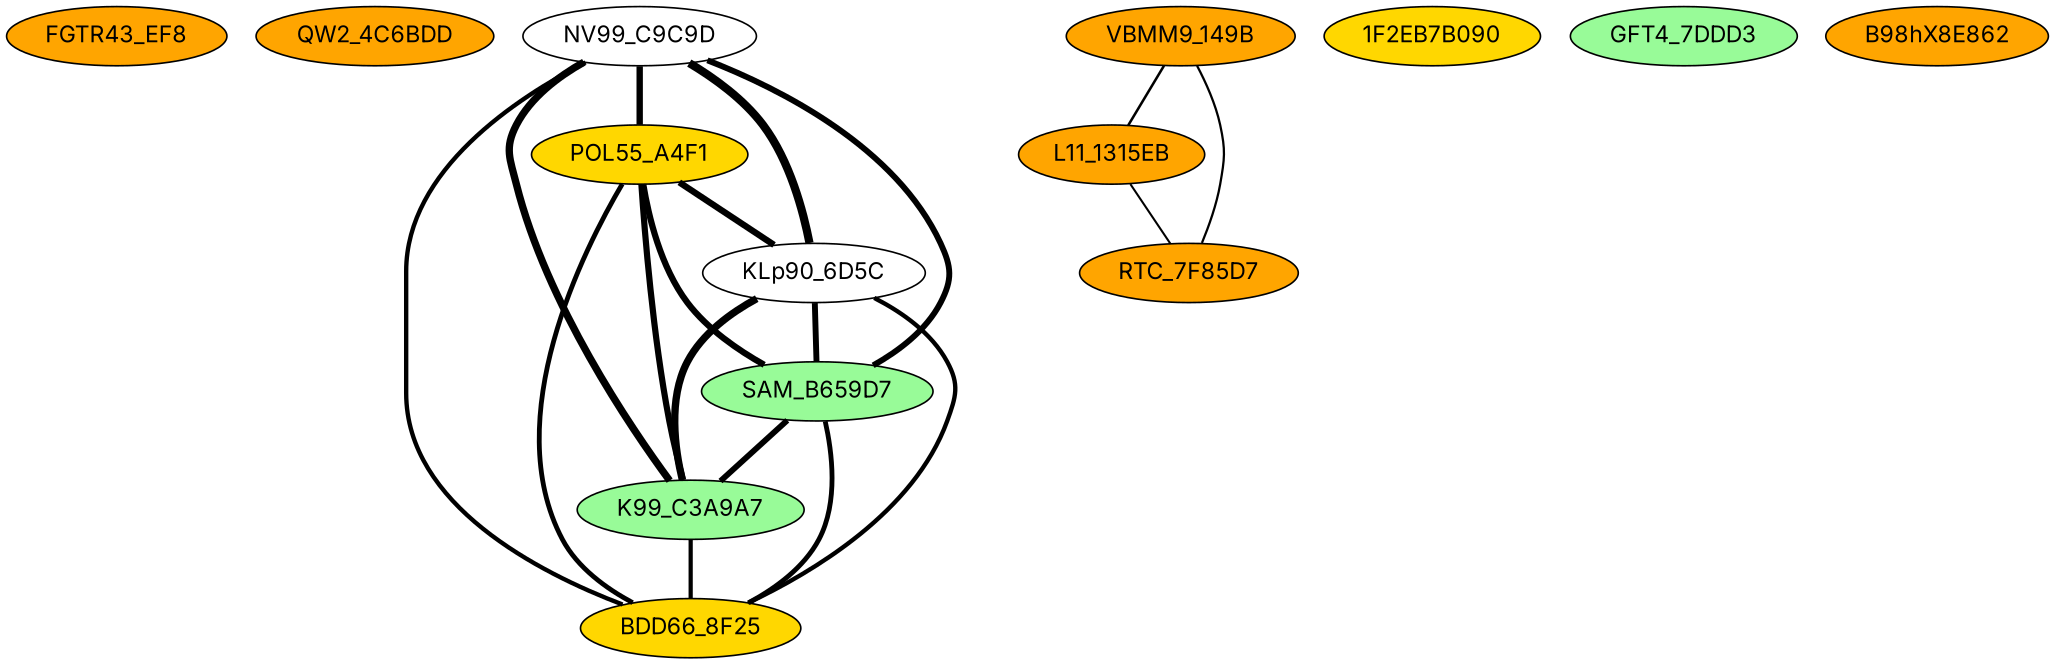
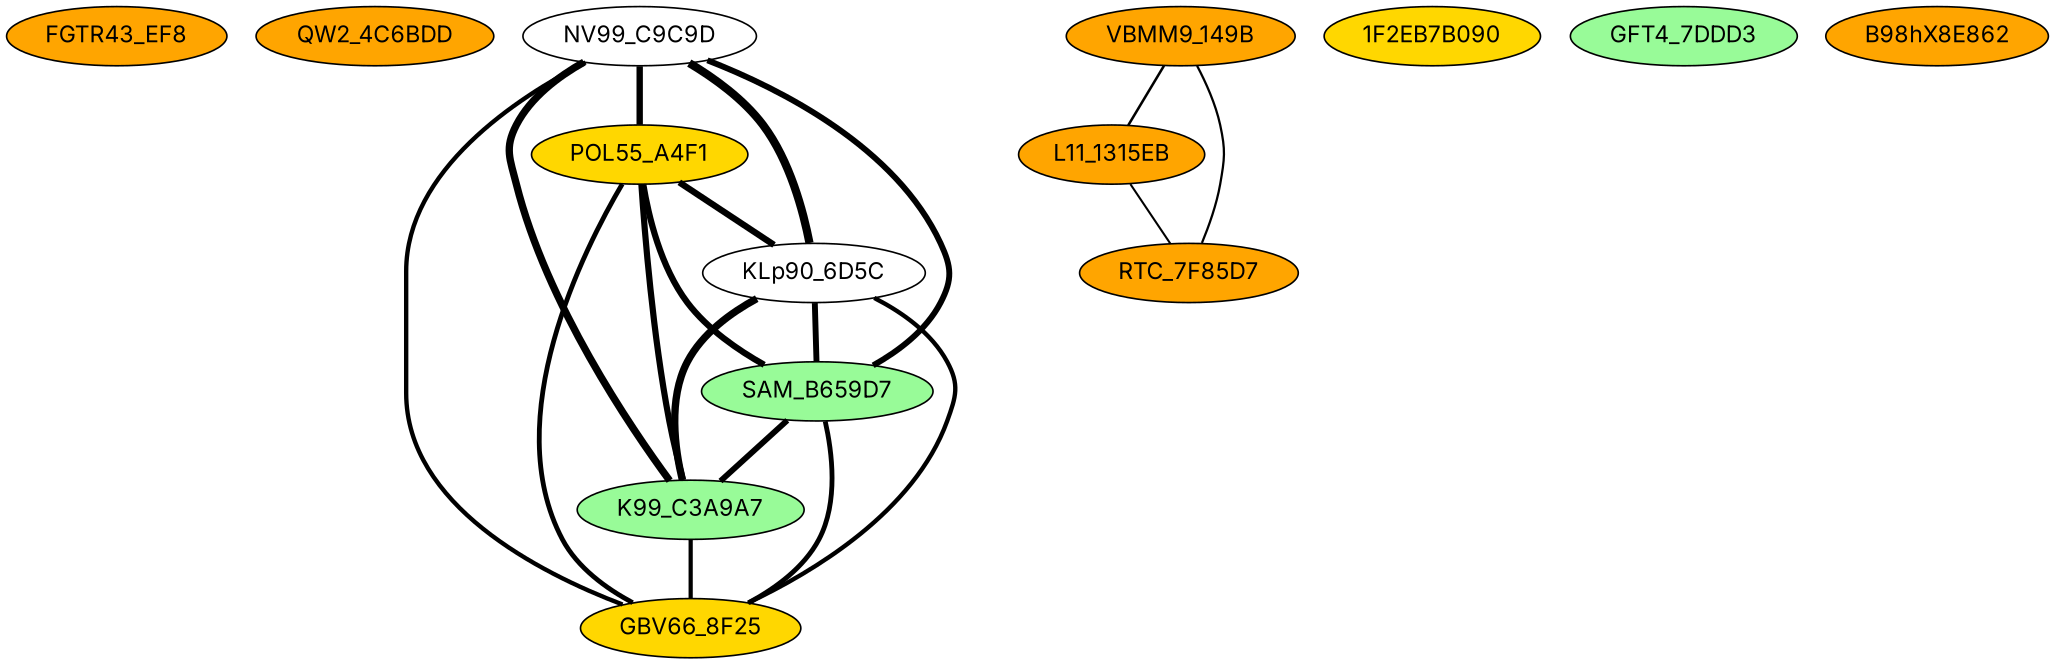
(691, 628) -> (691, 628)
